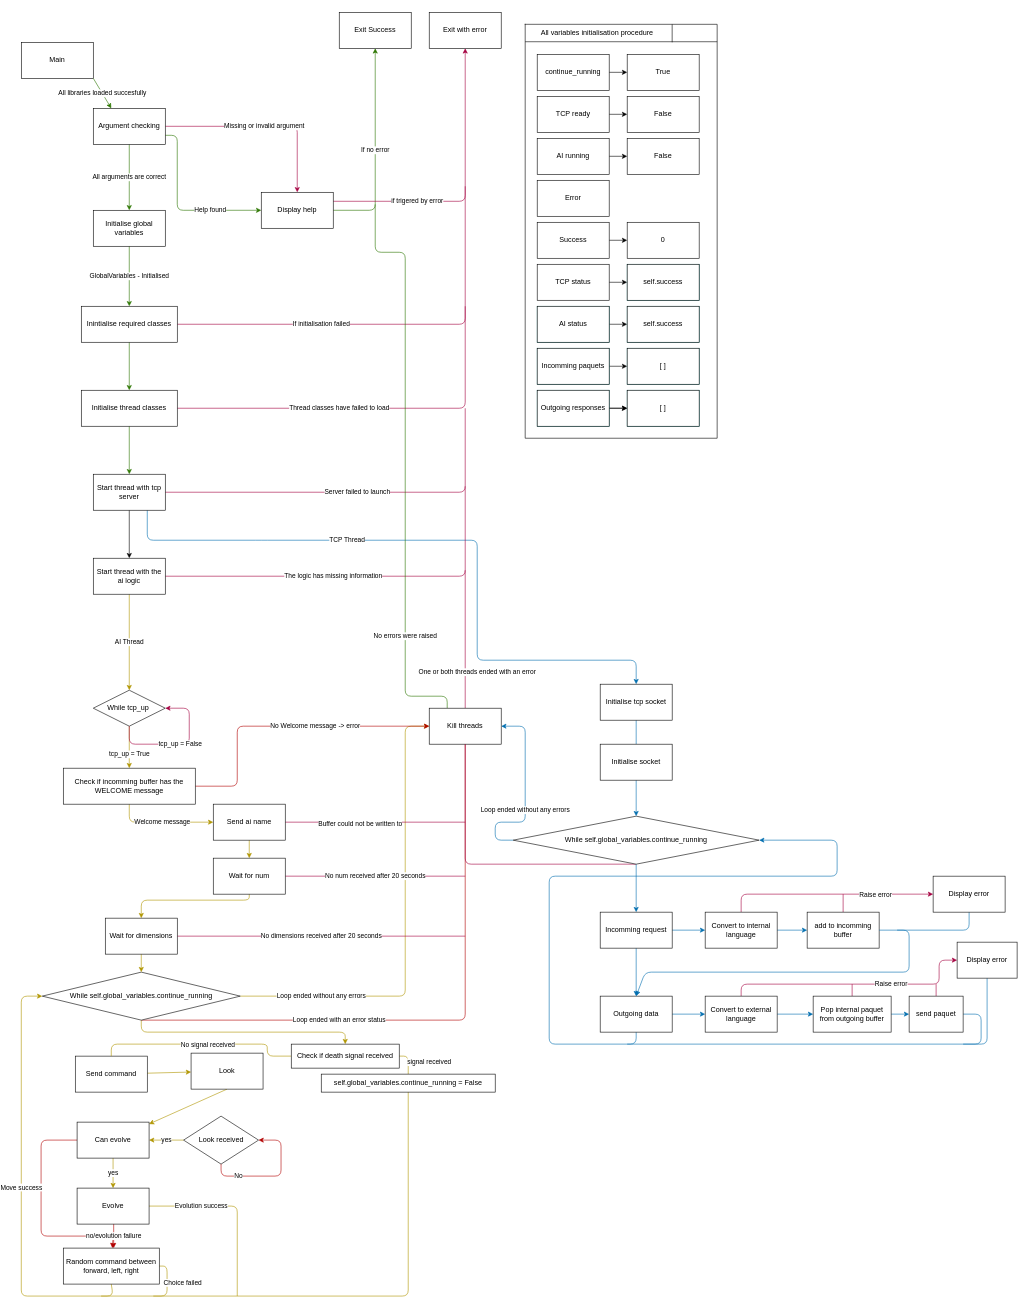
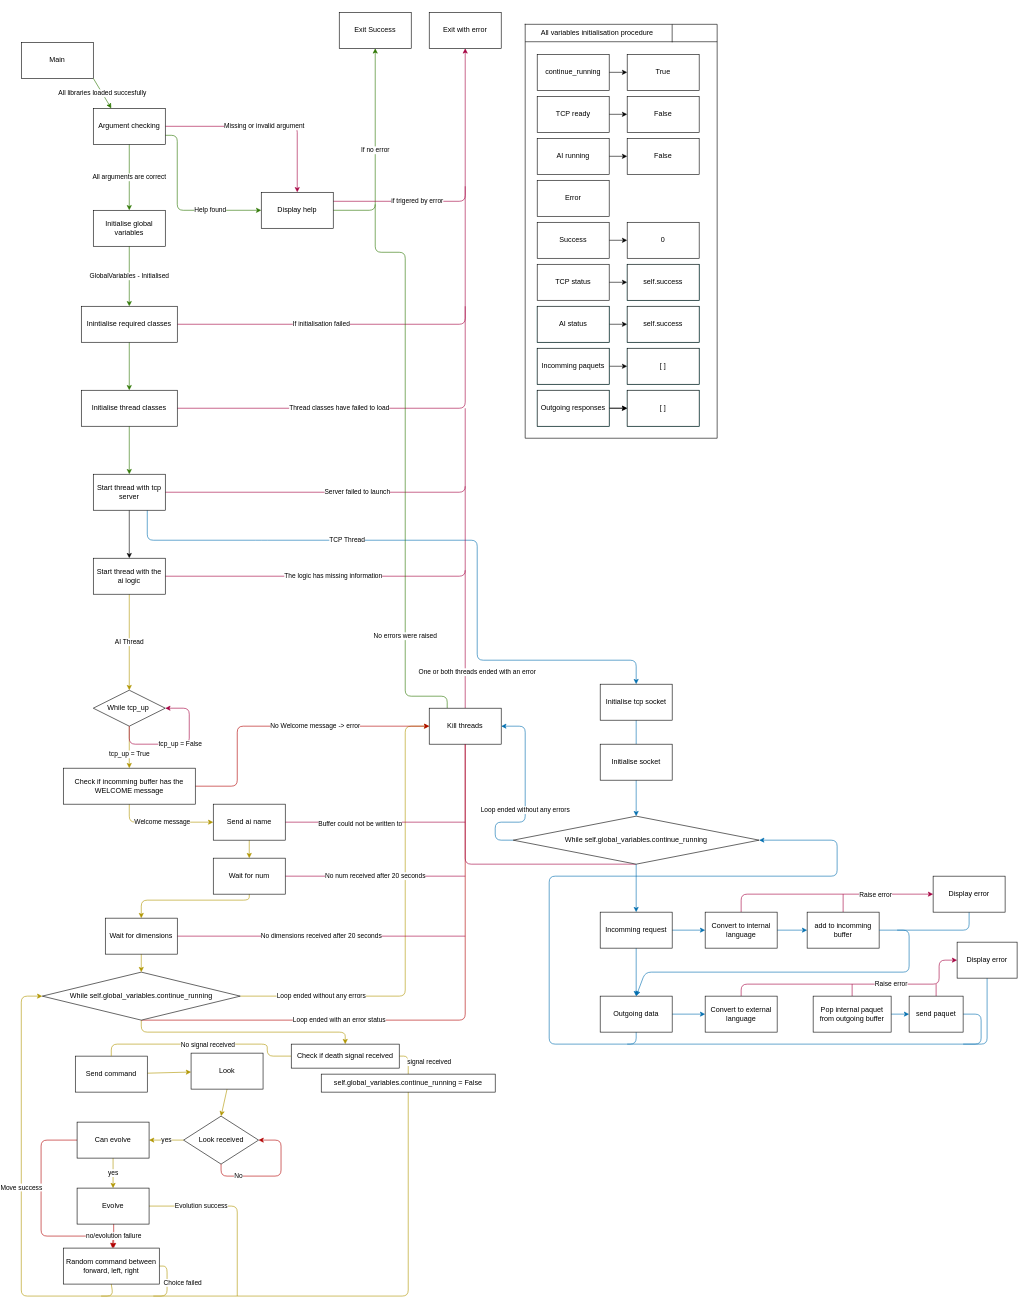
(807, 1014) -> none
(190, 1106) -> (225, 1100)
